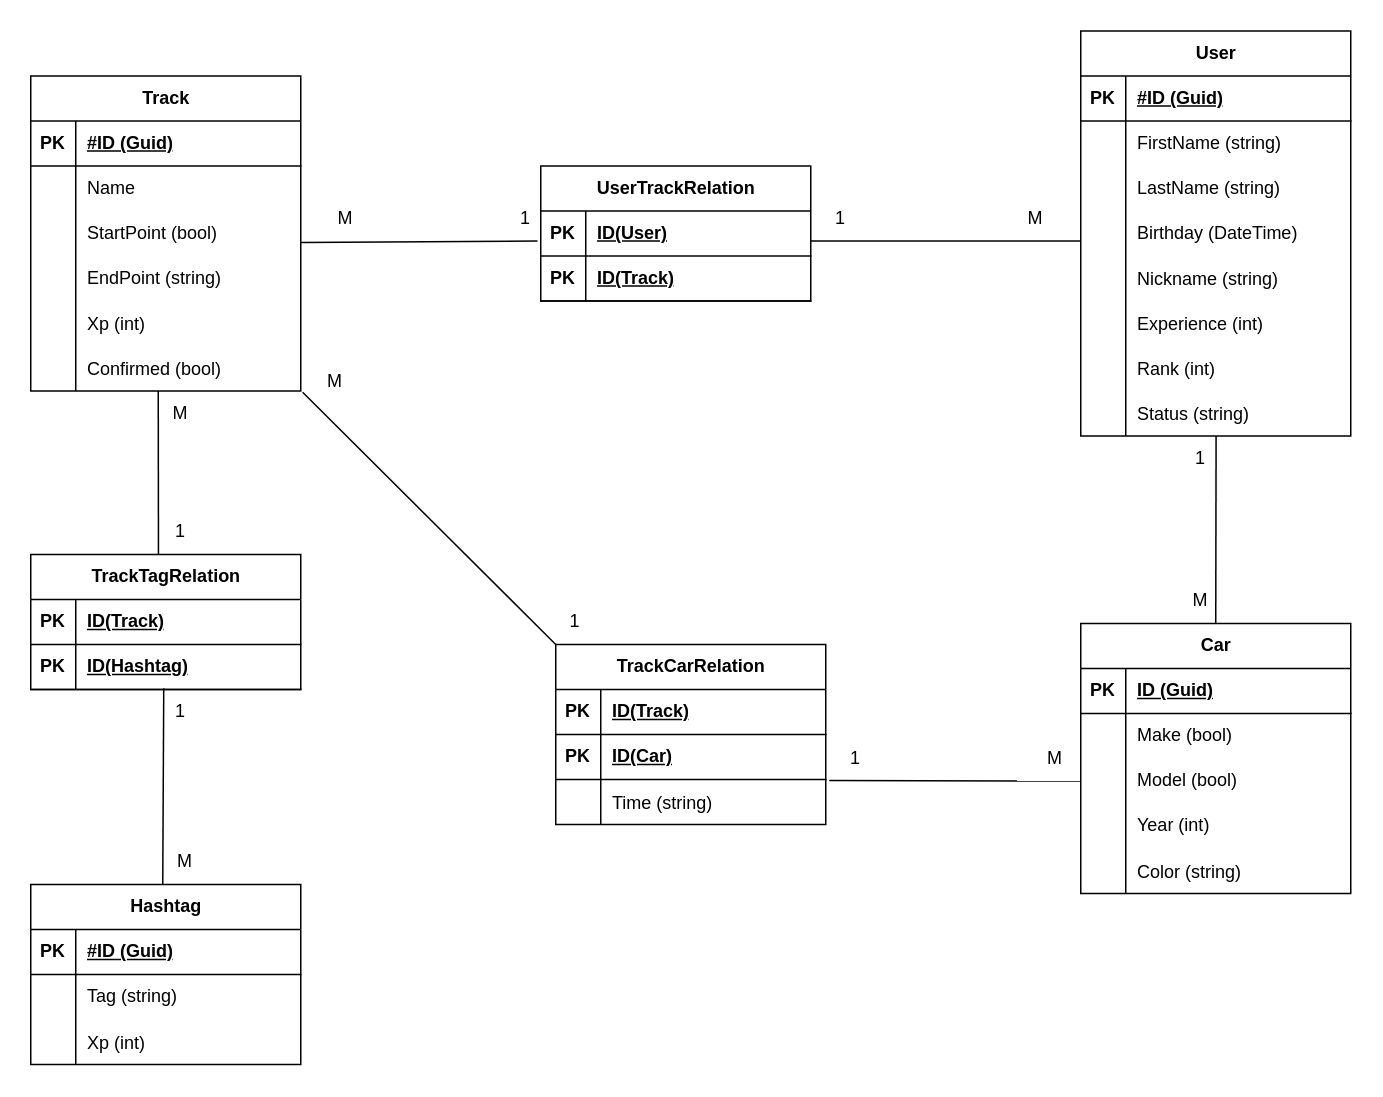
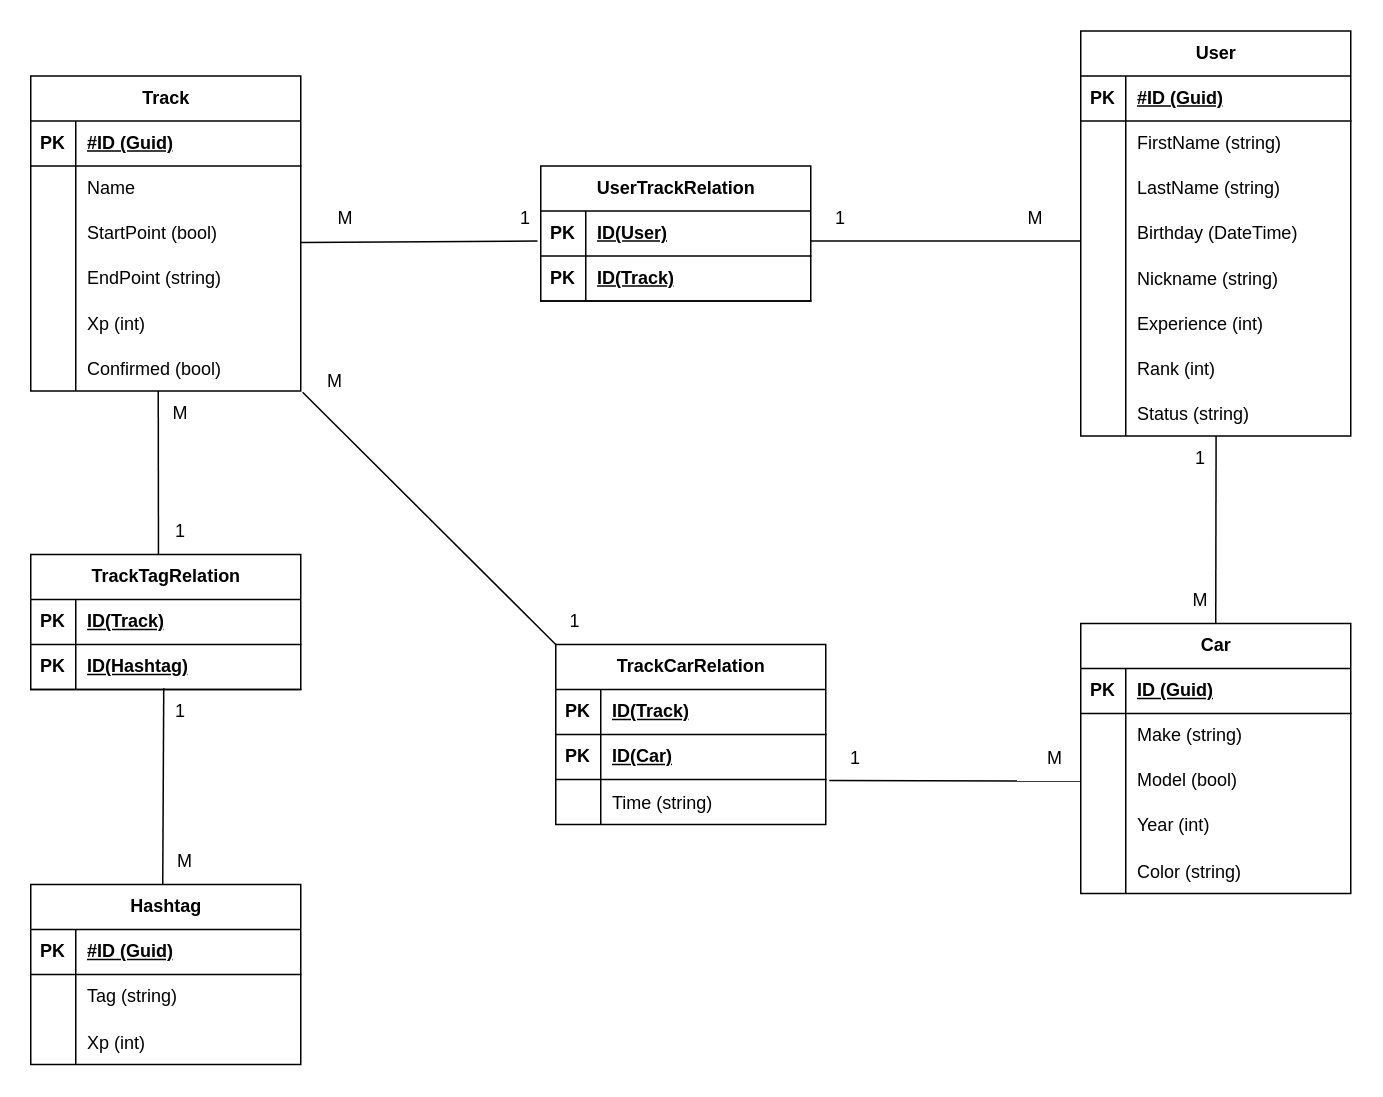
(1189, 736) -> (1199, 736)
